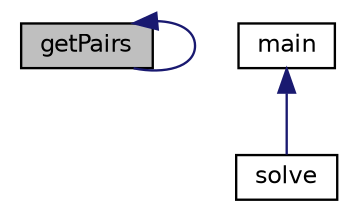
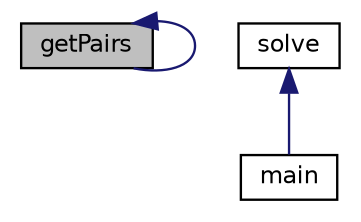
(287, 124) -> (289, 124)
